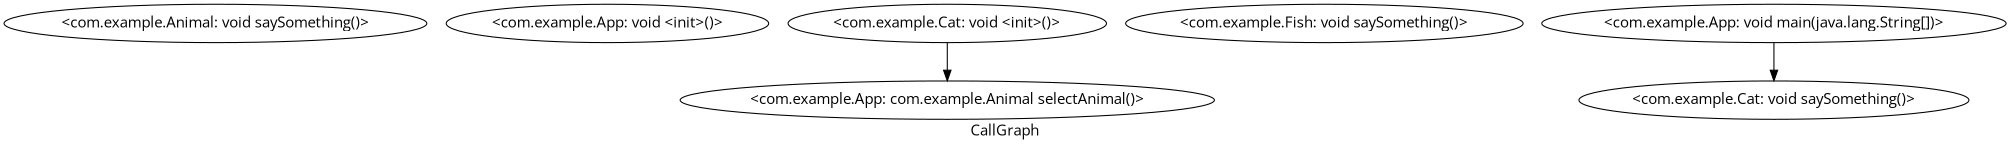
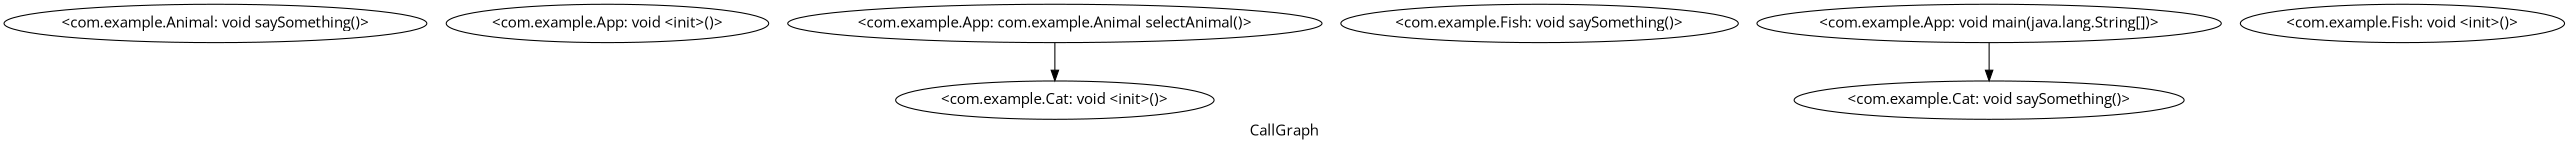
none -> (2402, 23)
(947, 57) -> (1055, 57)
